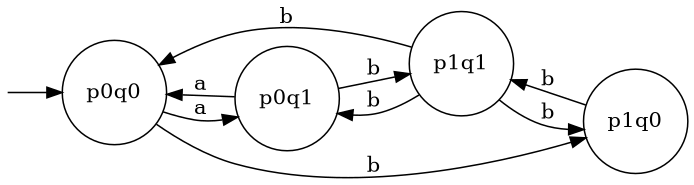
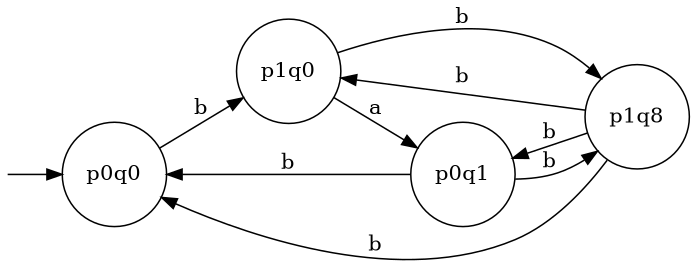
(461, 64) -> (637, 117)
(201, 84) -> (289, 163)
(192, 120) -> (369, 119)
